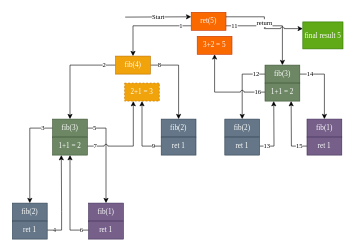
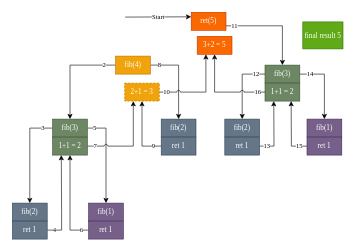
(269, 29) -> none
(133, 50) -> none
none -> (180, 92)
